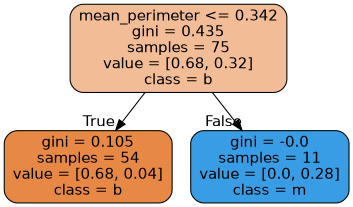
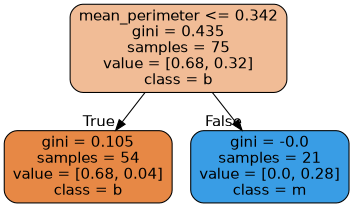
(270, 167) -> (270, 167)
